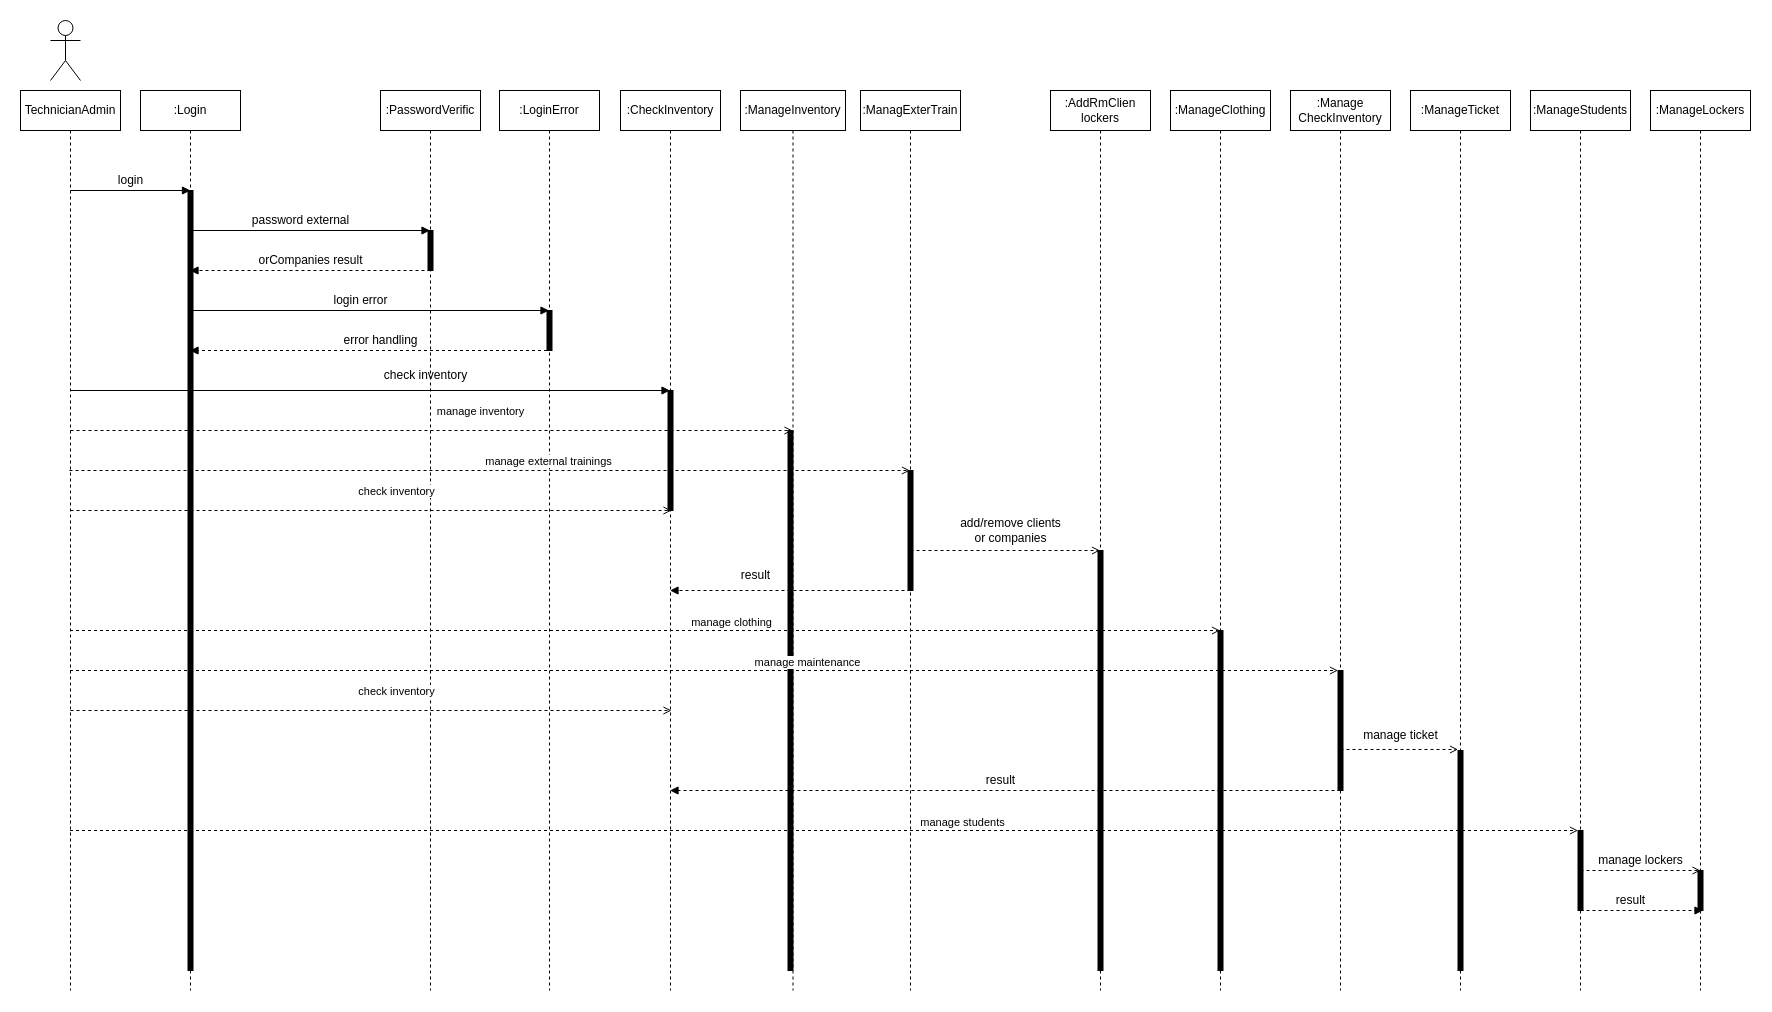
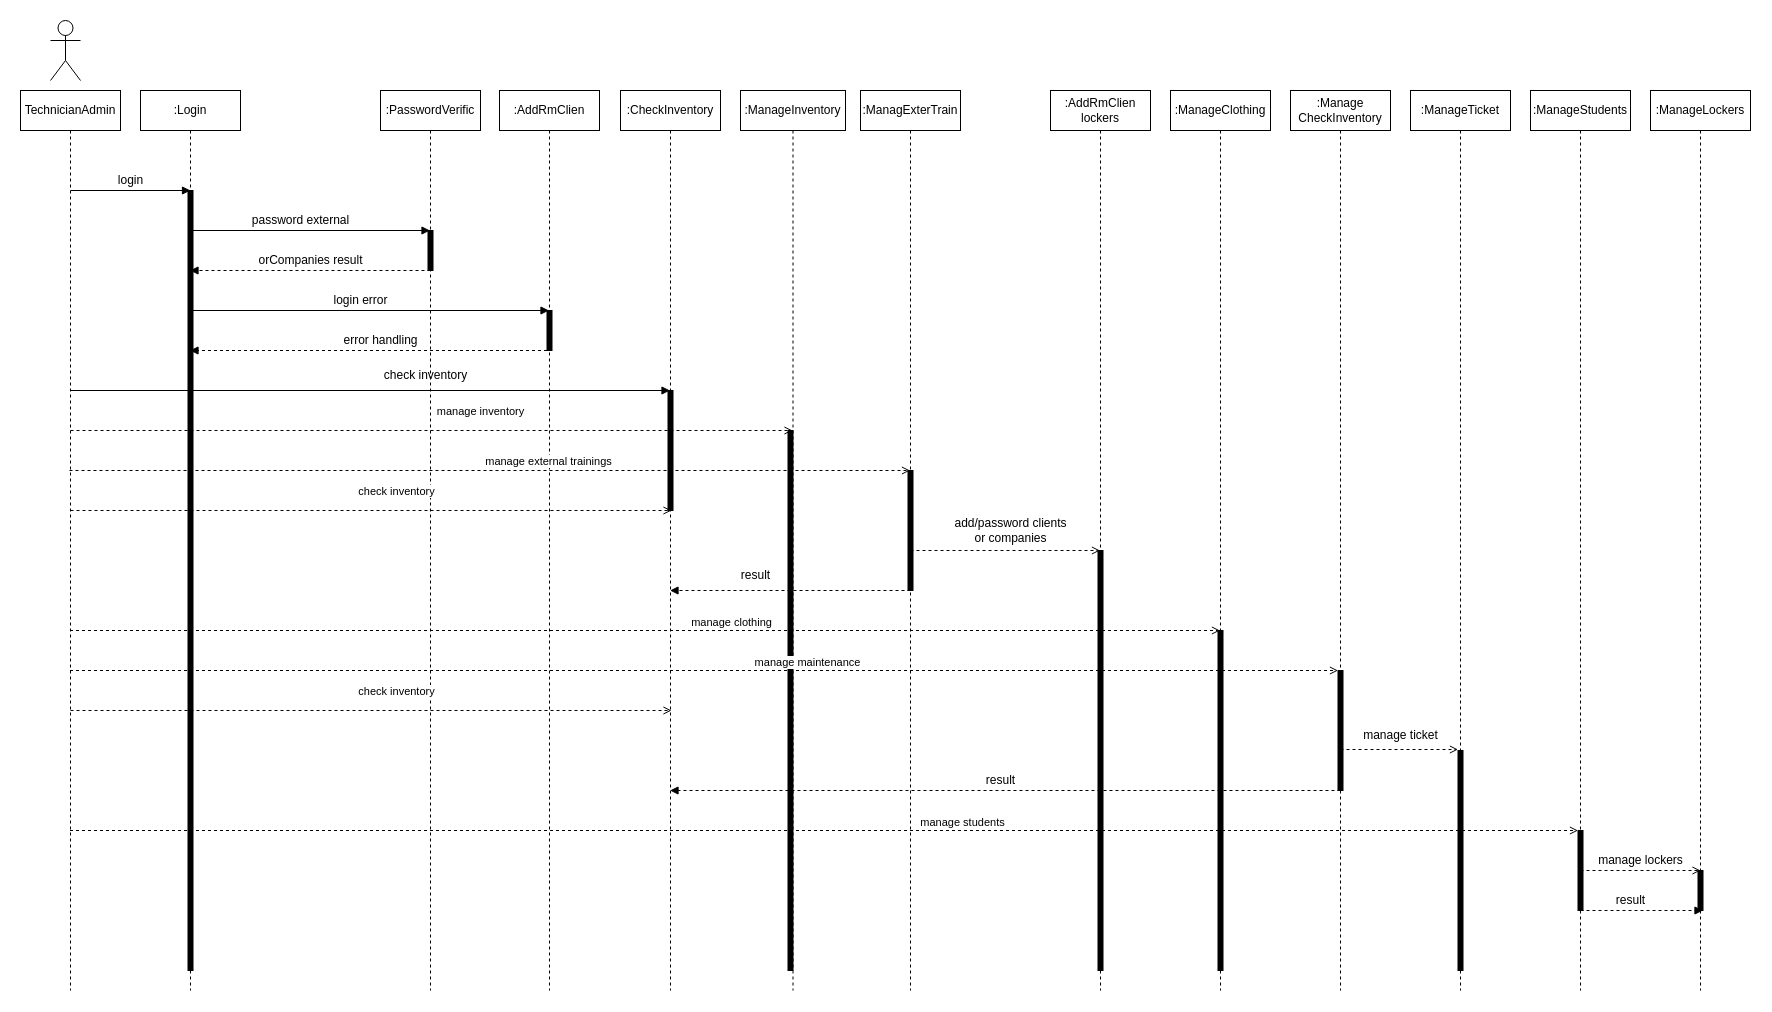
(550, 111) -> (550, 111)
(1011, 531) -> (1011, 531)
